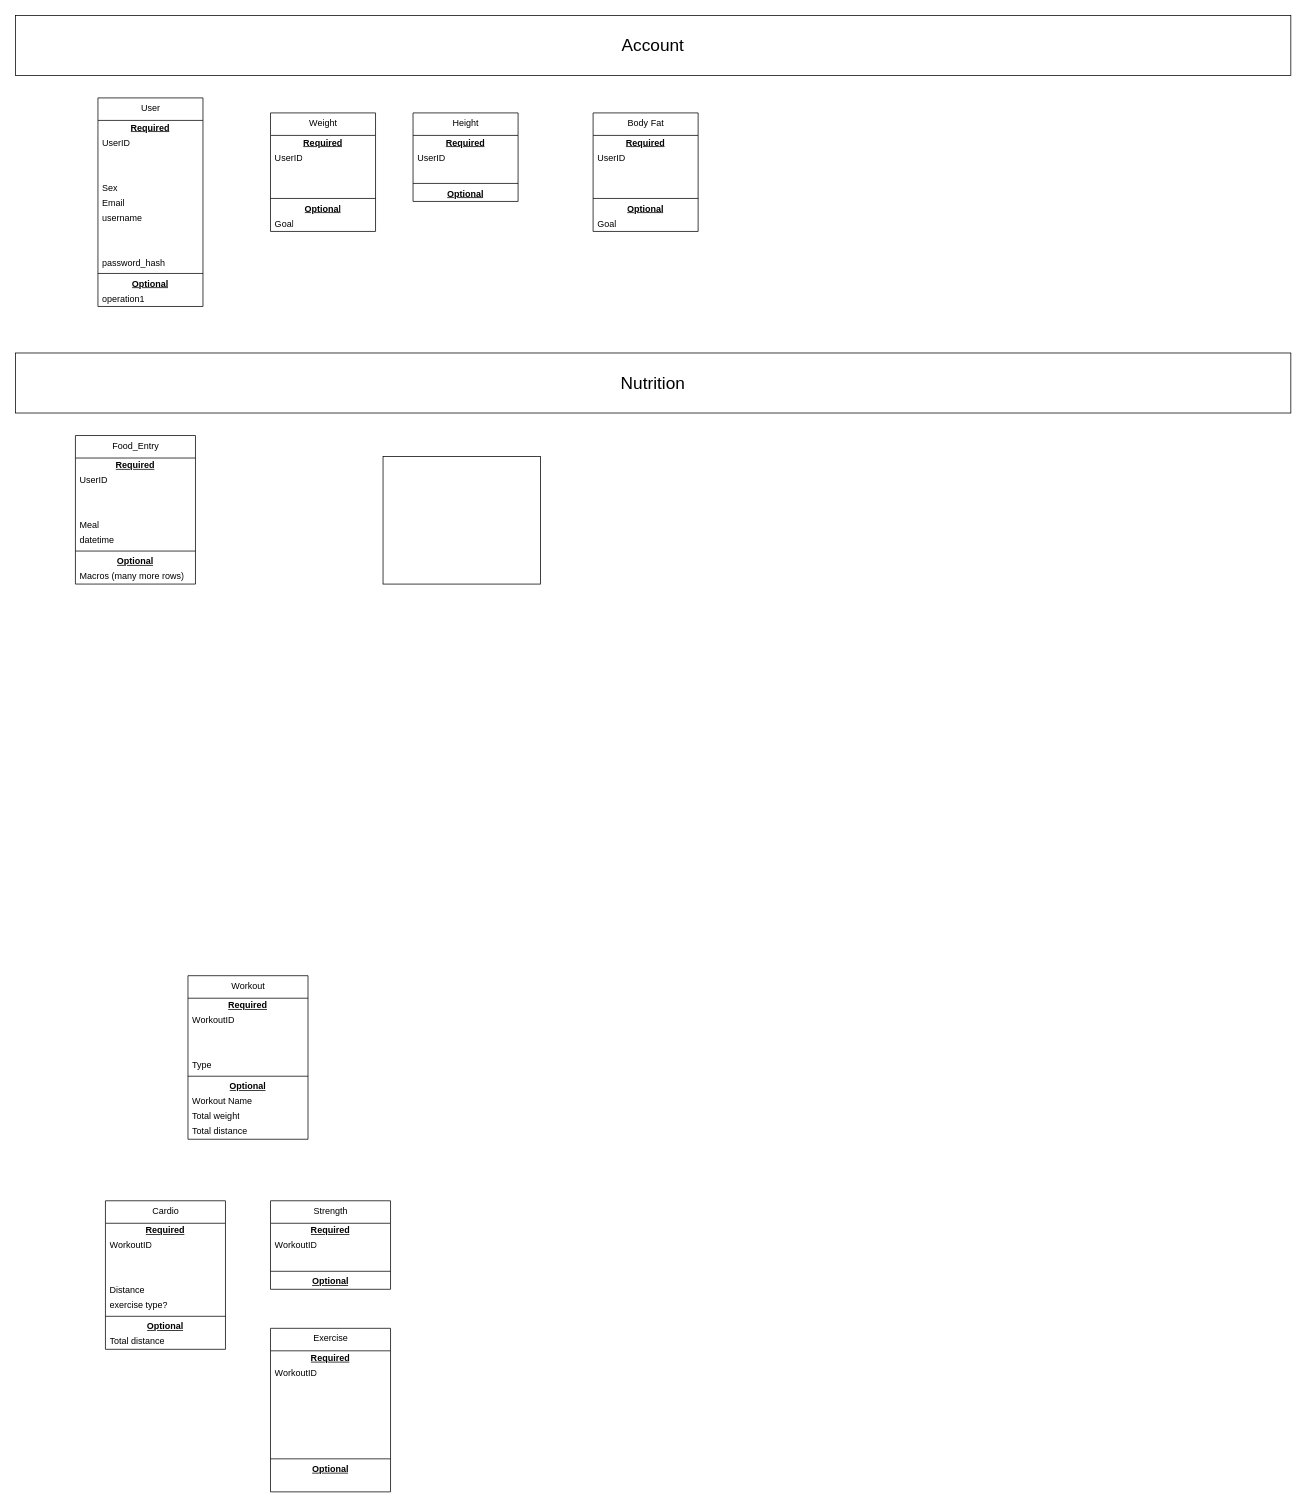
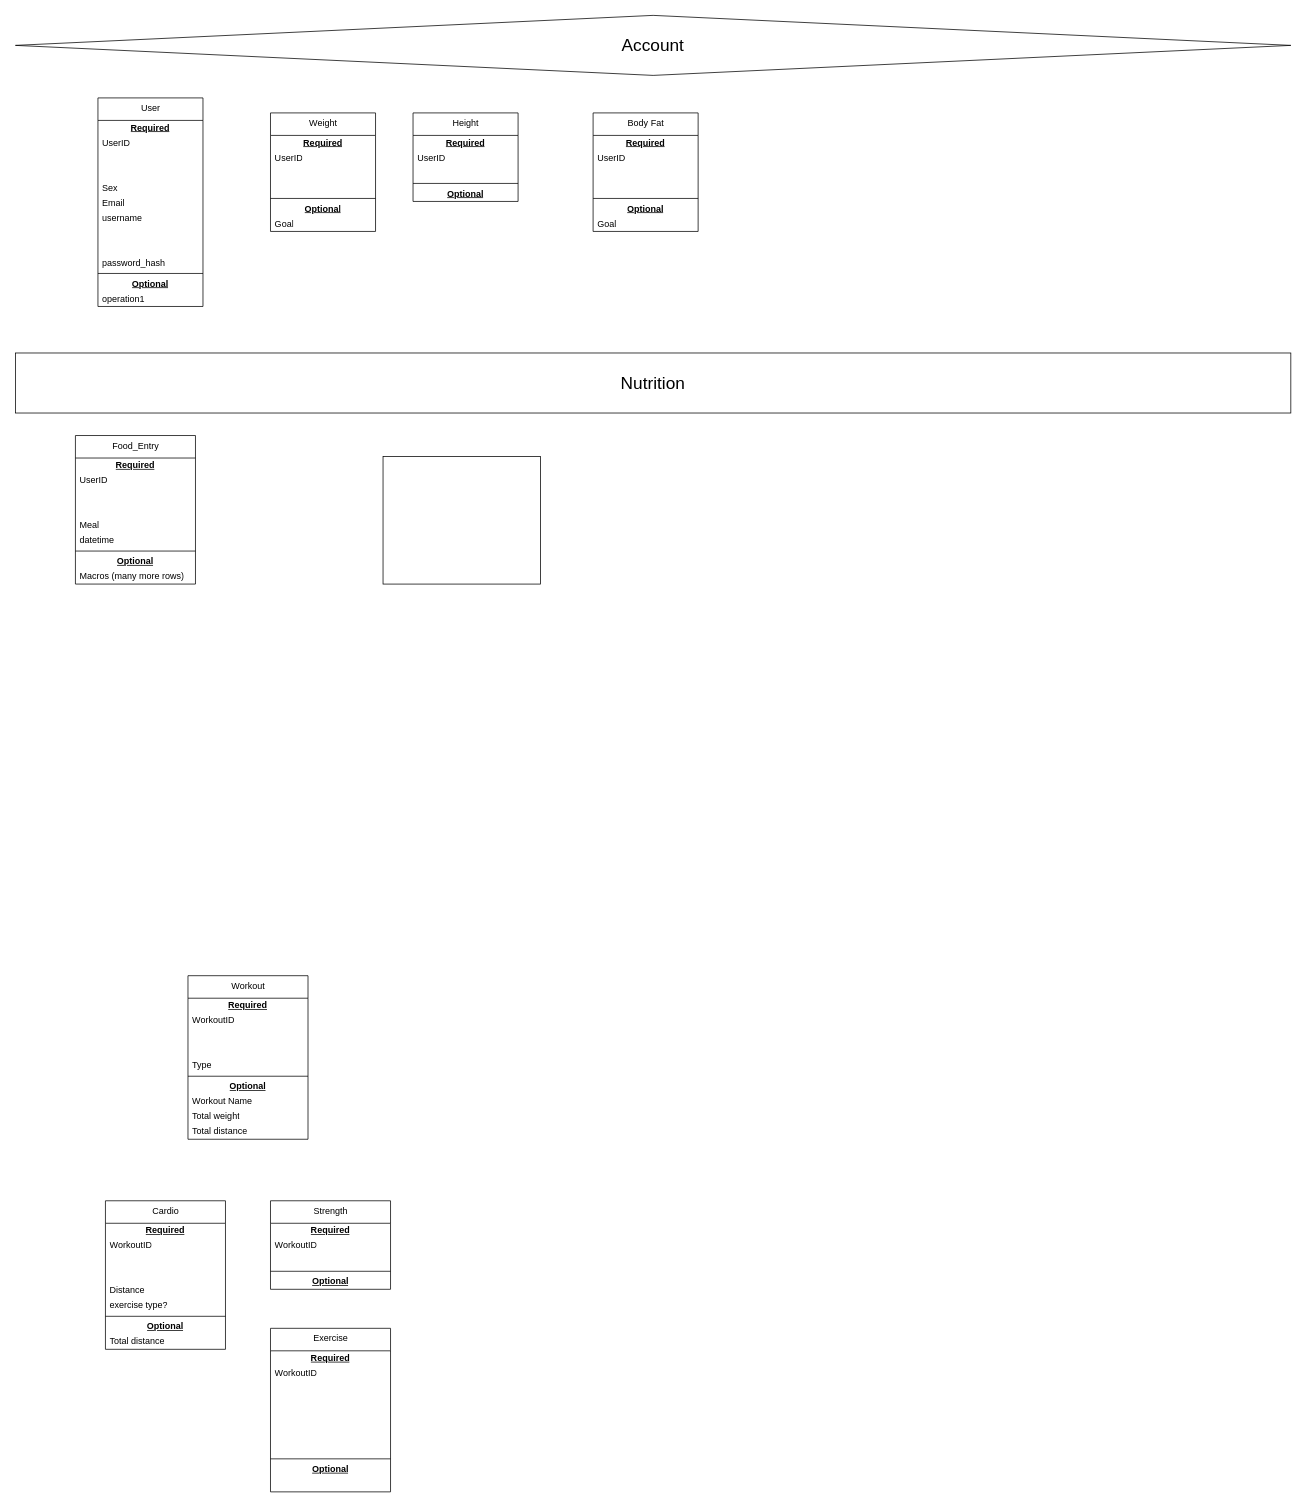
(653, 45) -> (653, 45)
